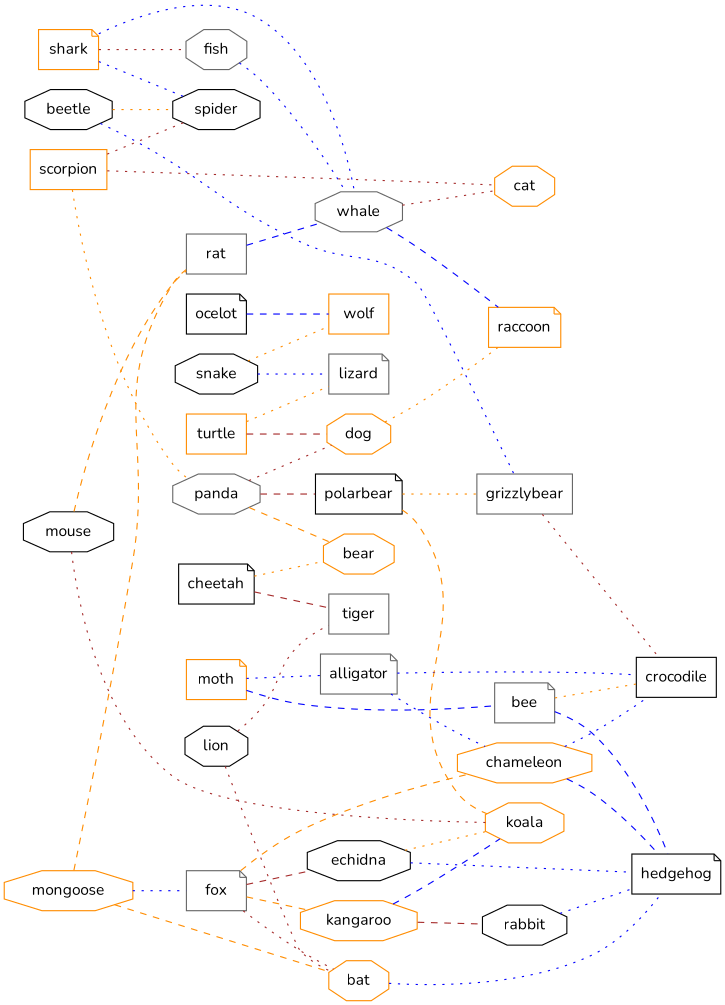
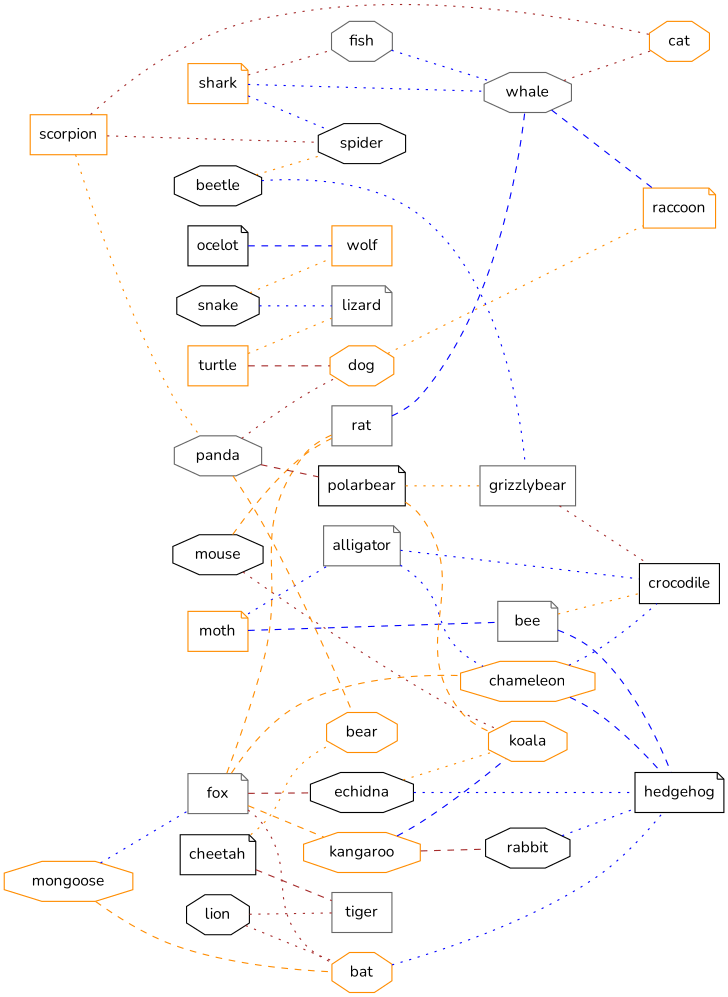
(132, 566) -> (271, 615)
